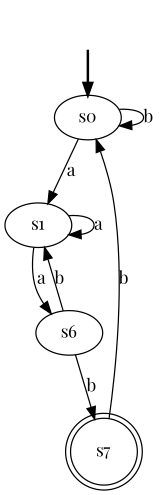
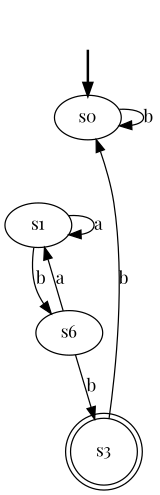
(66, 166) -> none
(41, 279) -> (41, 279)
(60, 279) -> (60, 279)
(104, 452) -> (104, 452)
